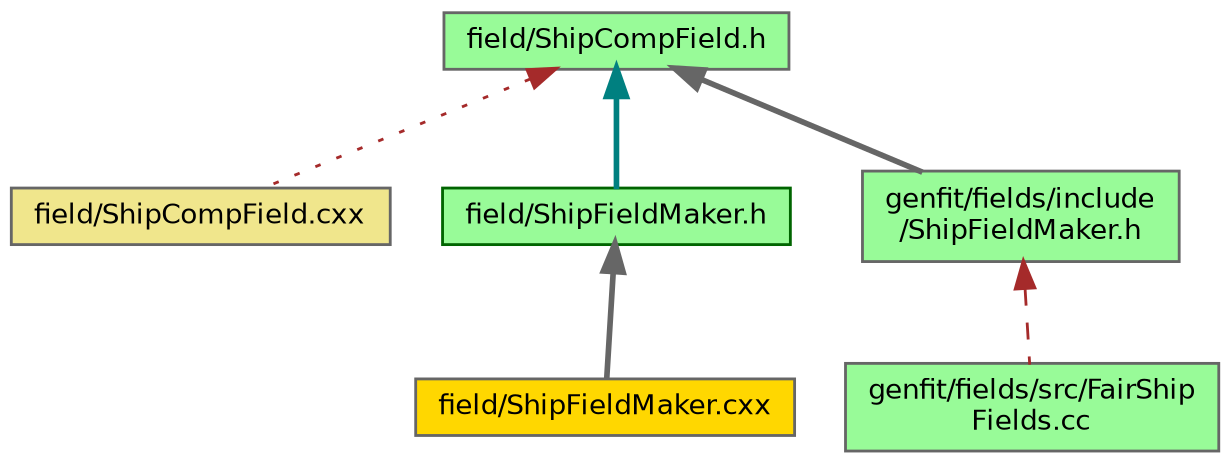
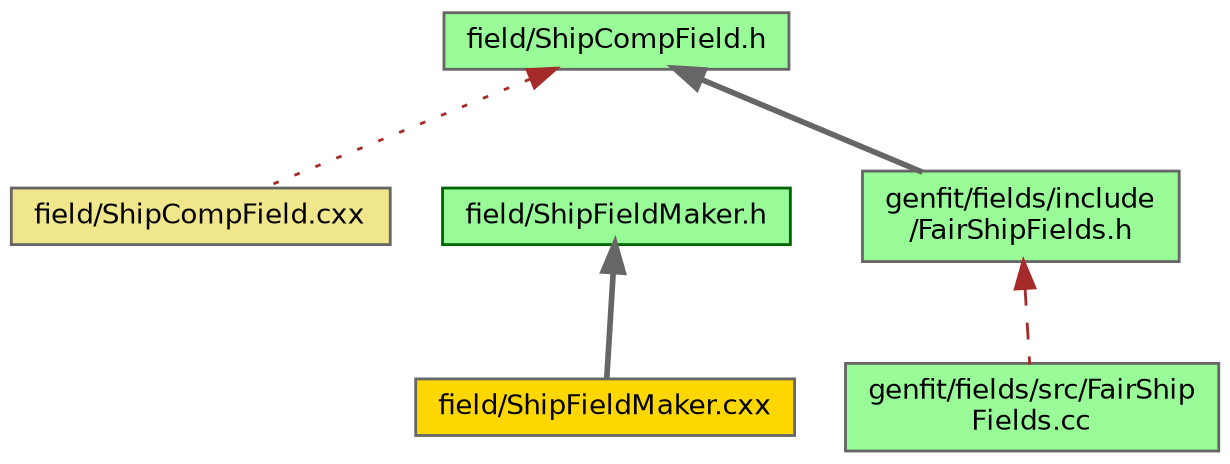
(616, 143) -> none
(1021, 216) -> (1021, 216)
